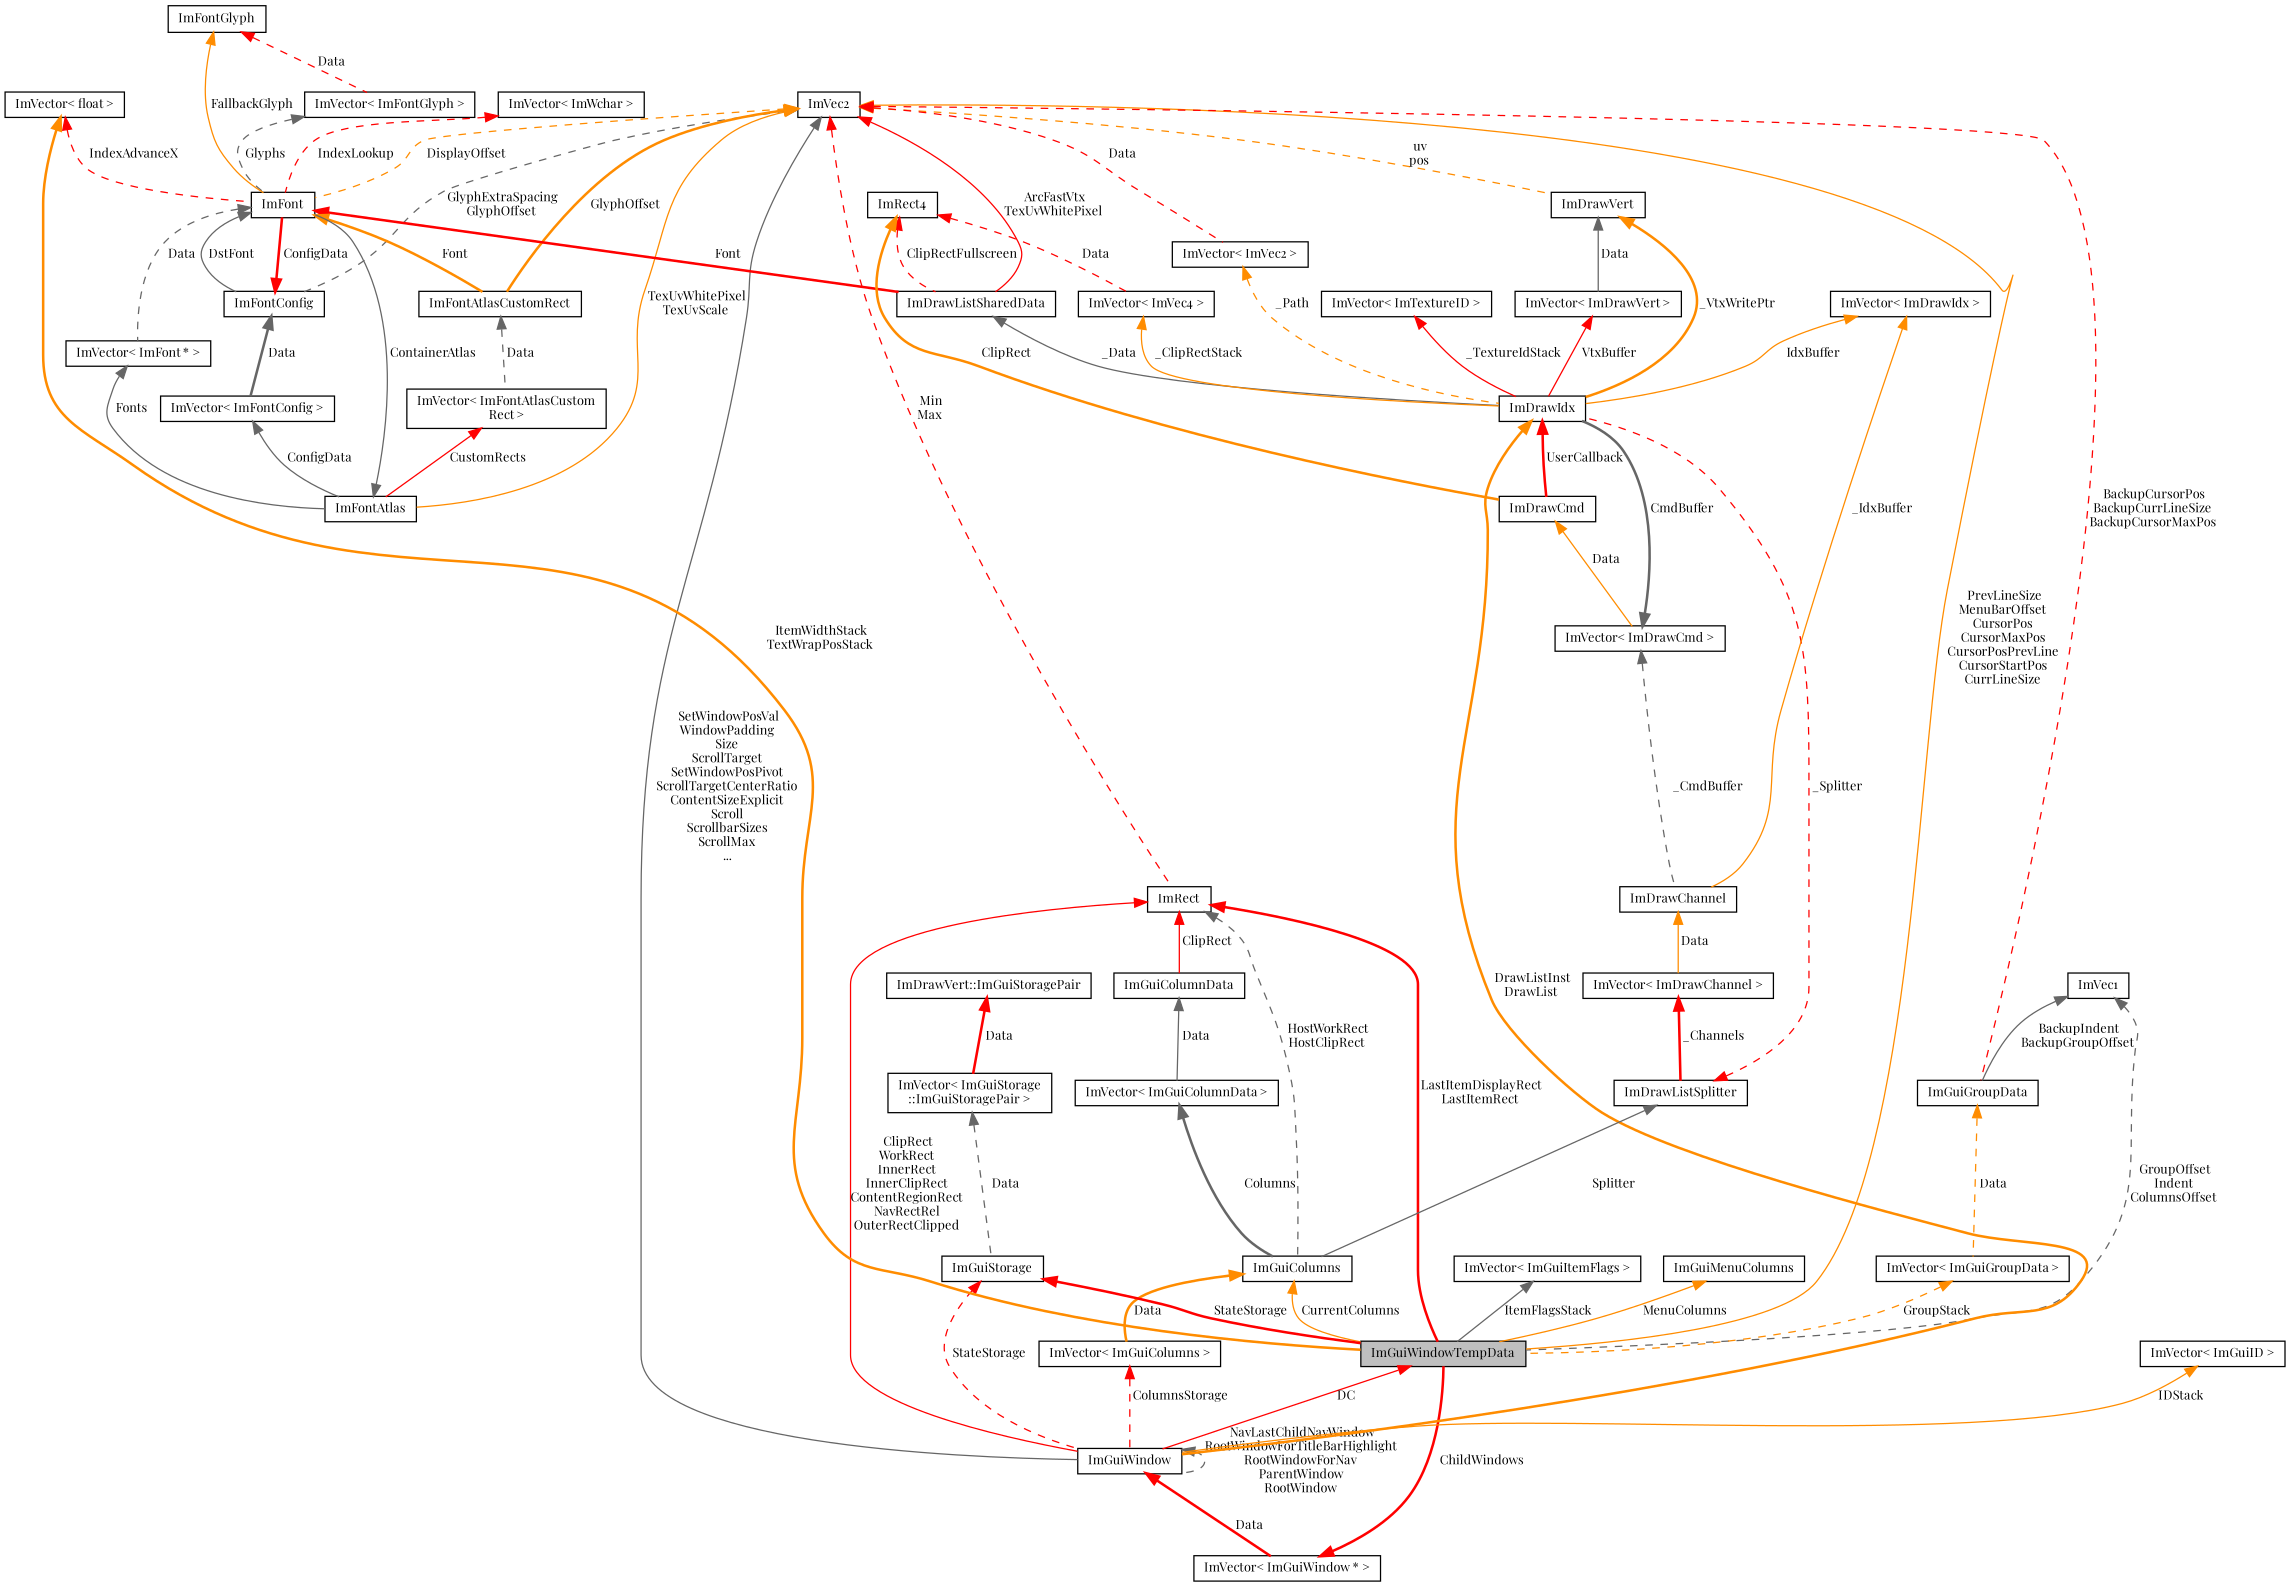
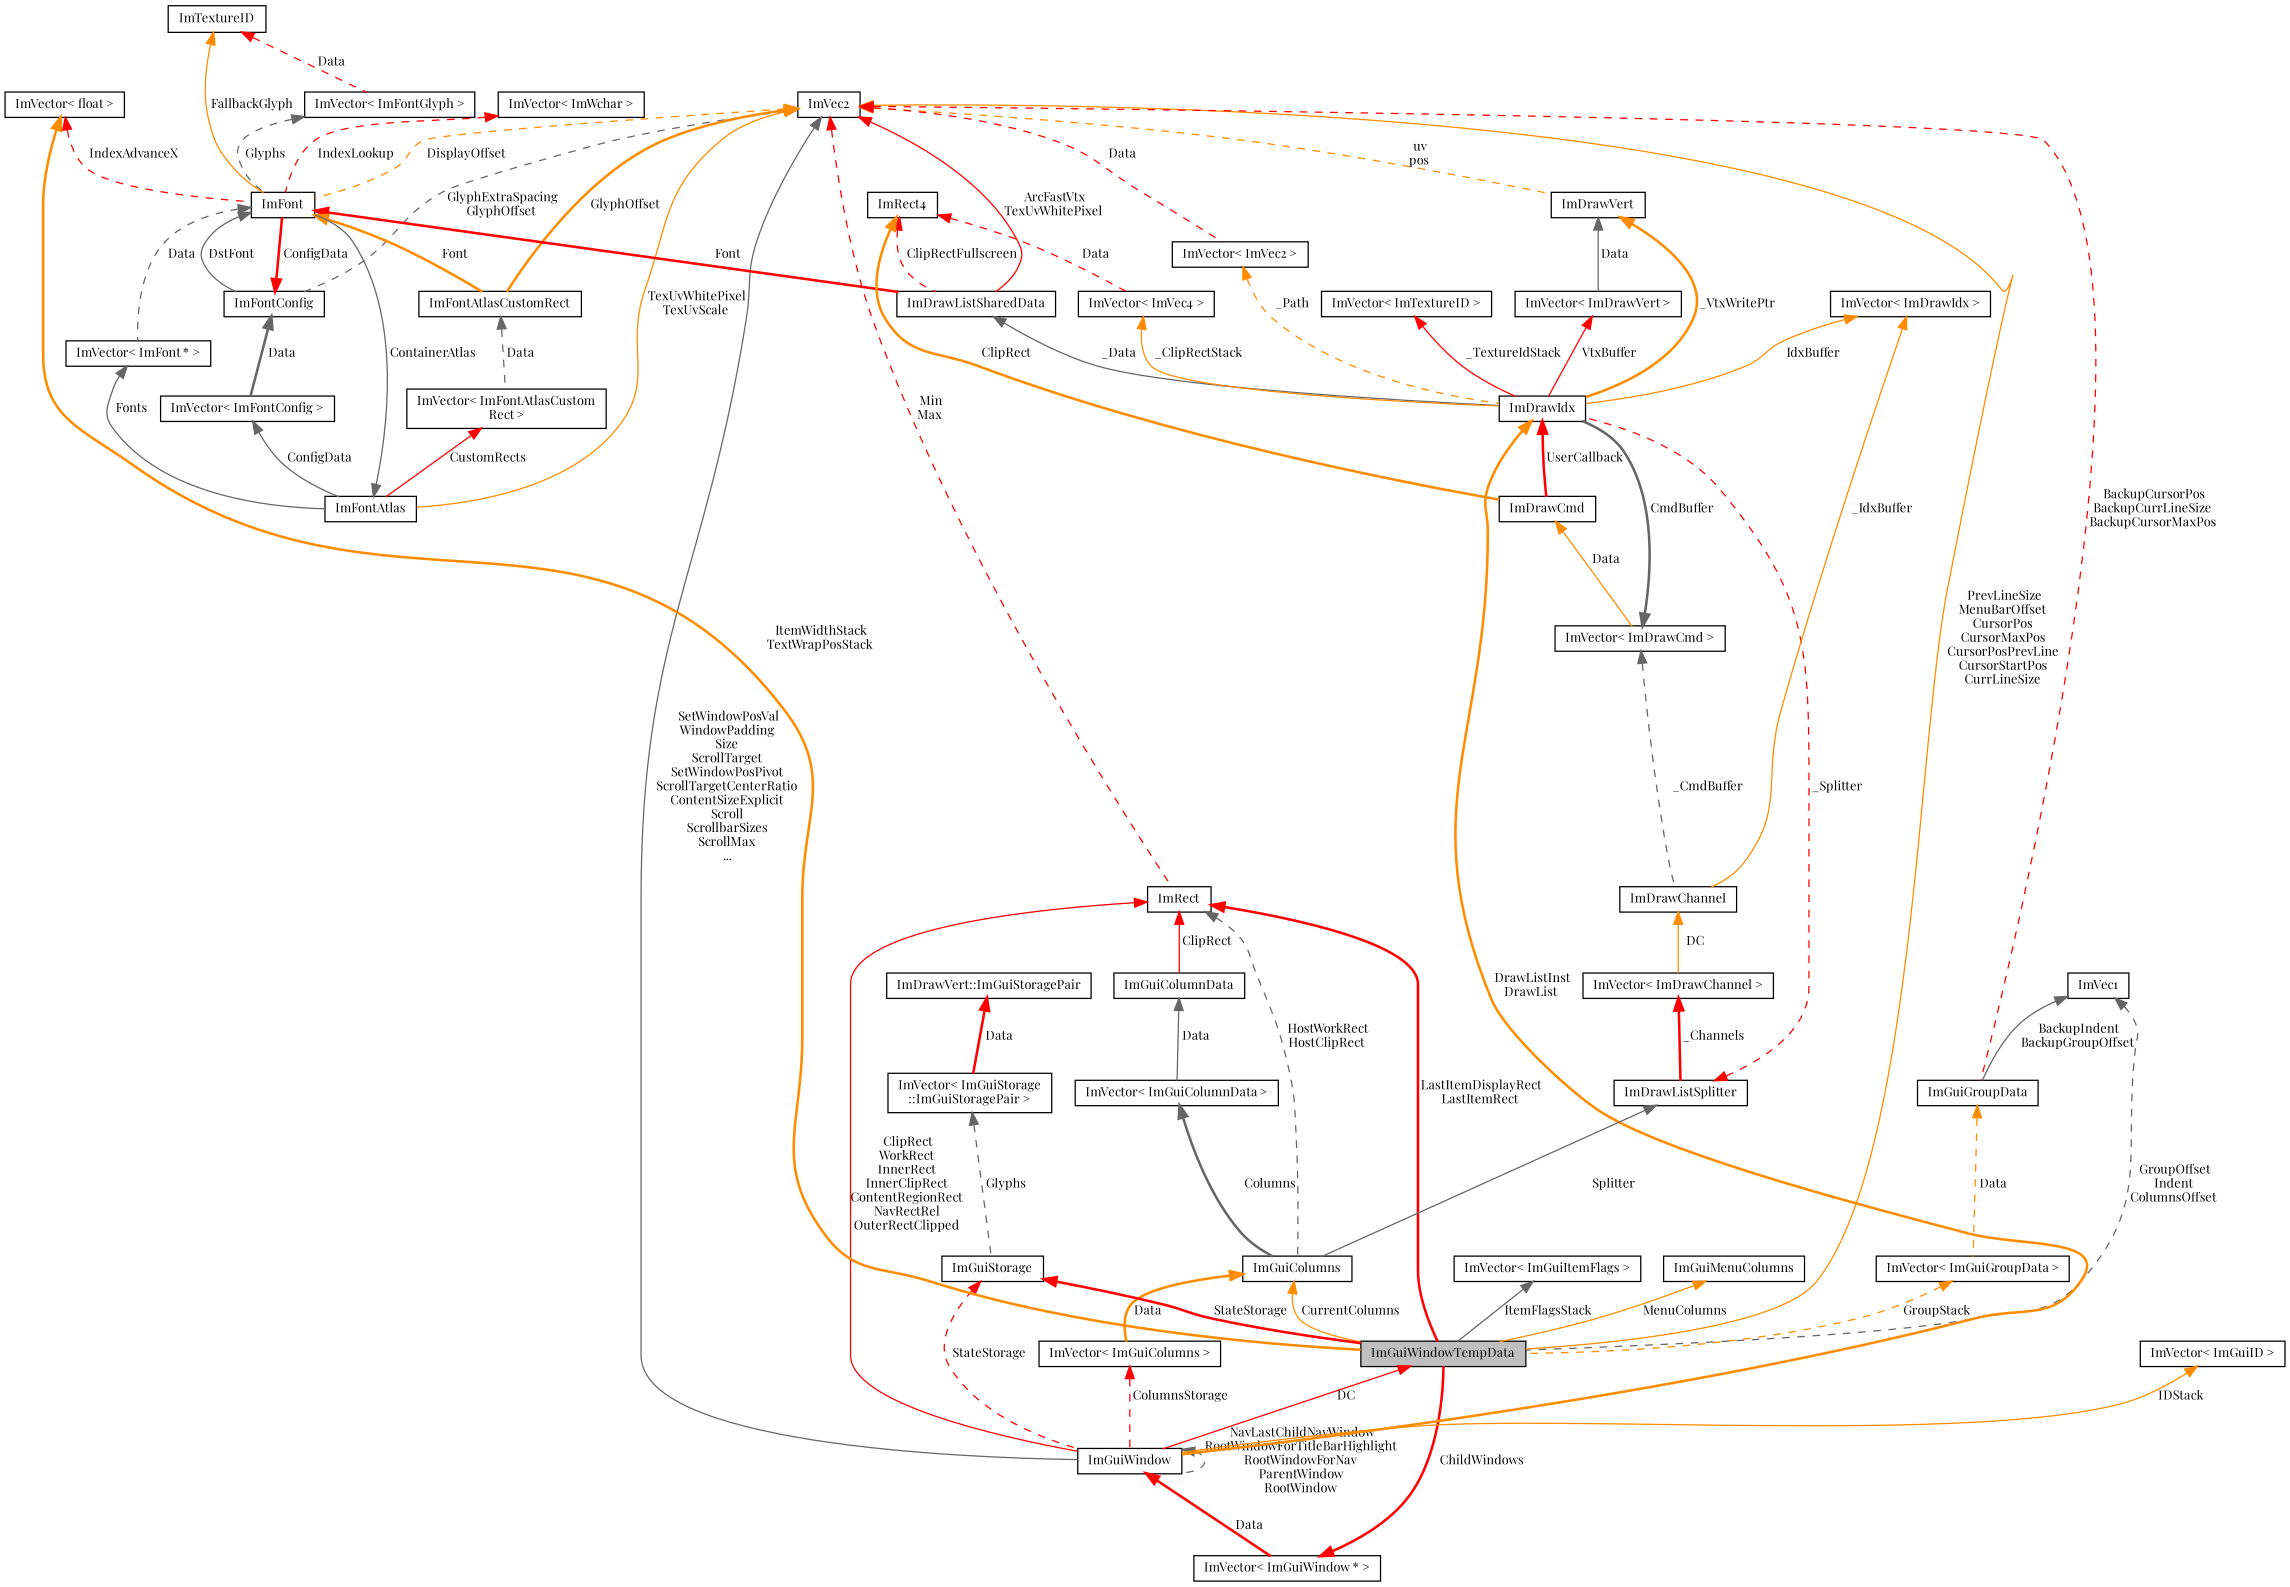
(217, 19) -> (217, 19)
(1694, 942) -> (1694, 942)
(1005, 1184) -> (1005, 1184)
